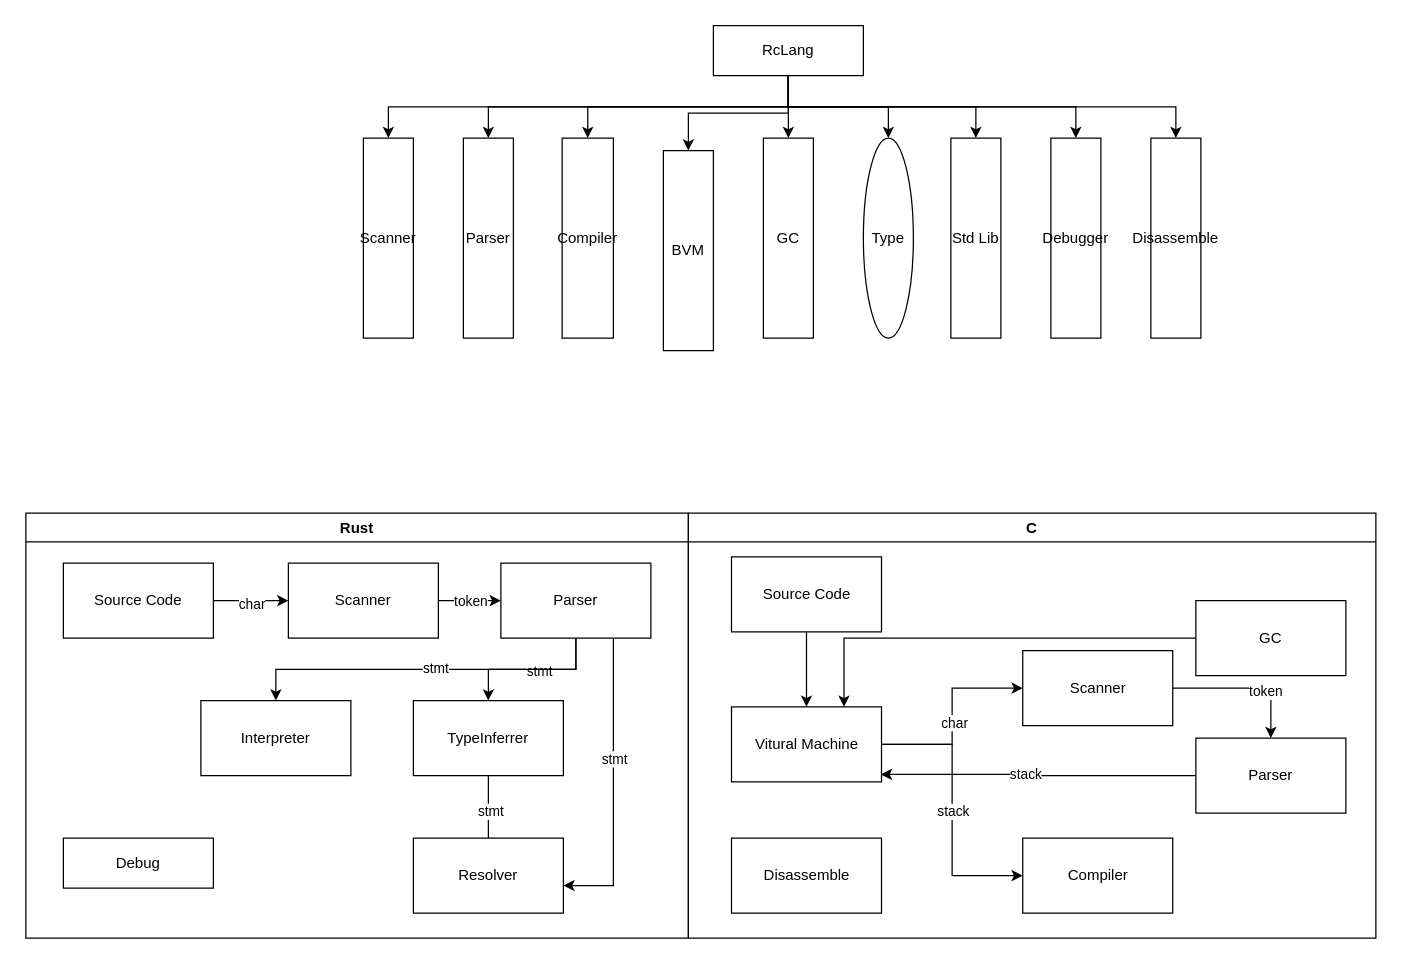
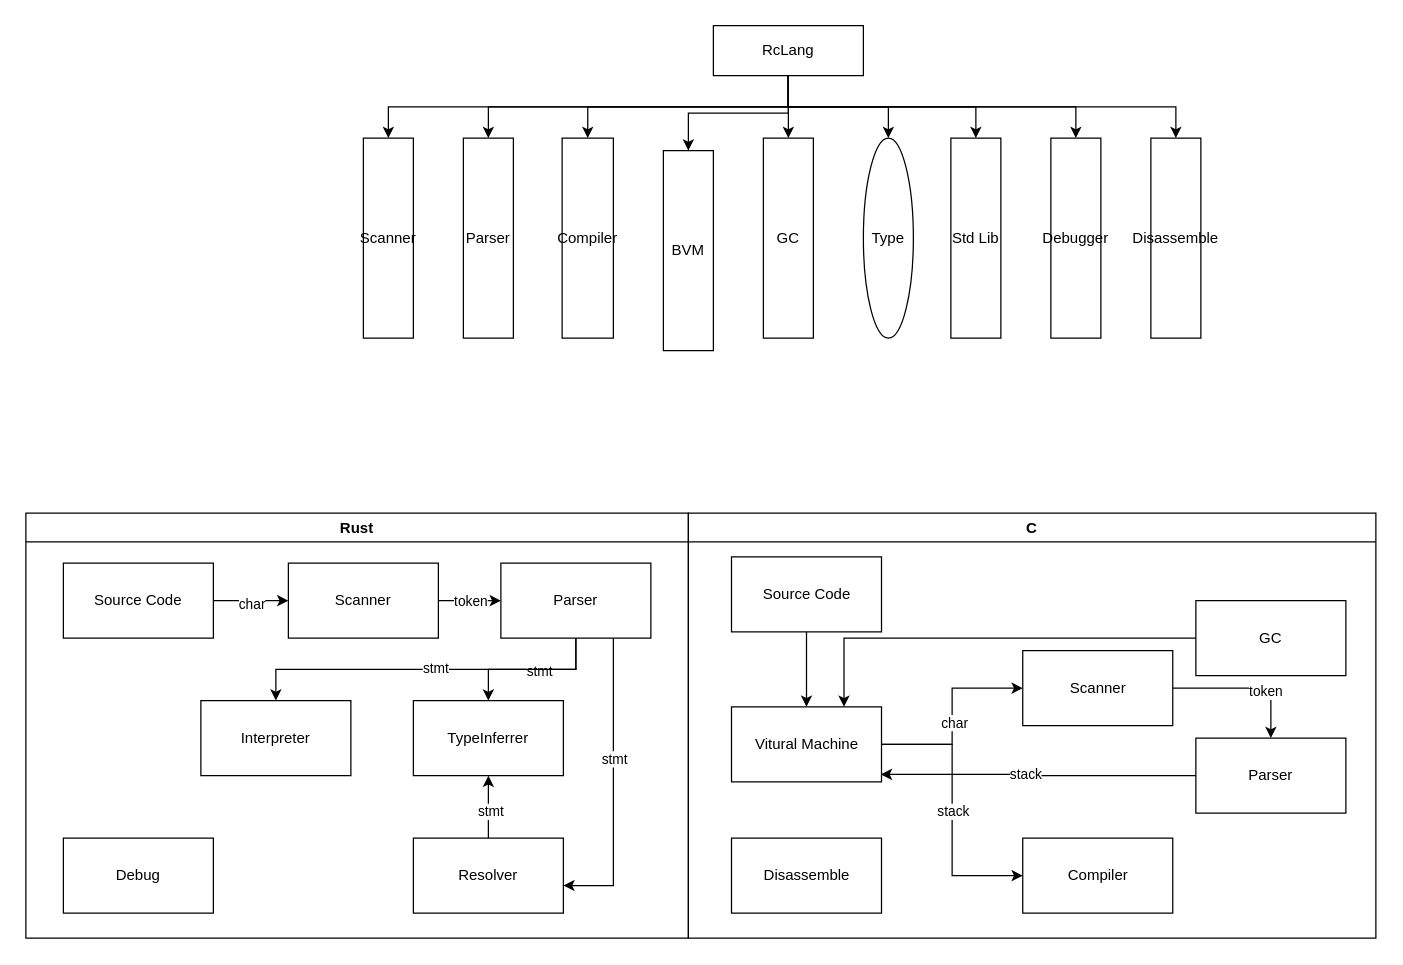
(488, 781) -> (488, 785)
(138, 863) -> (138, 876)
